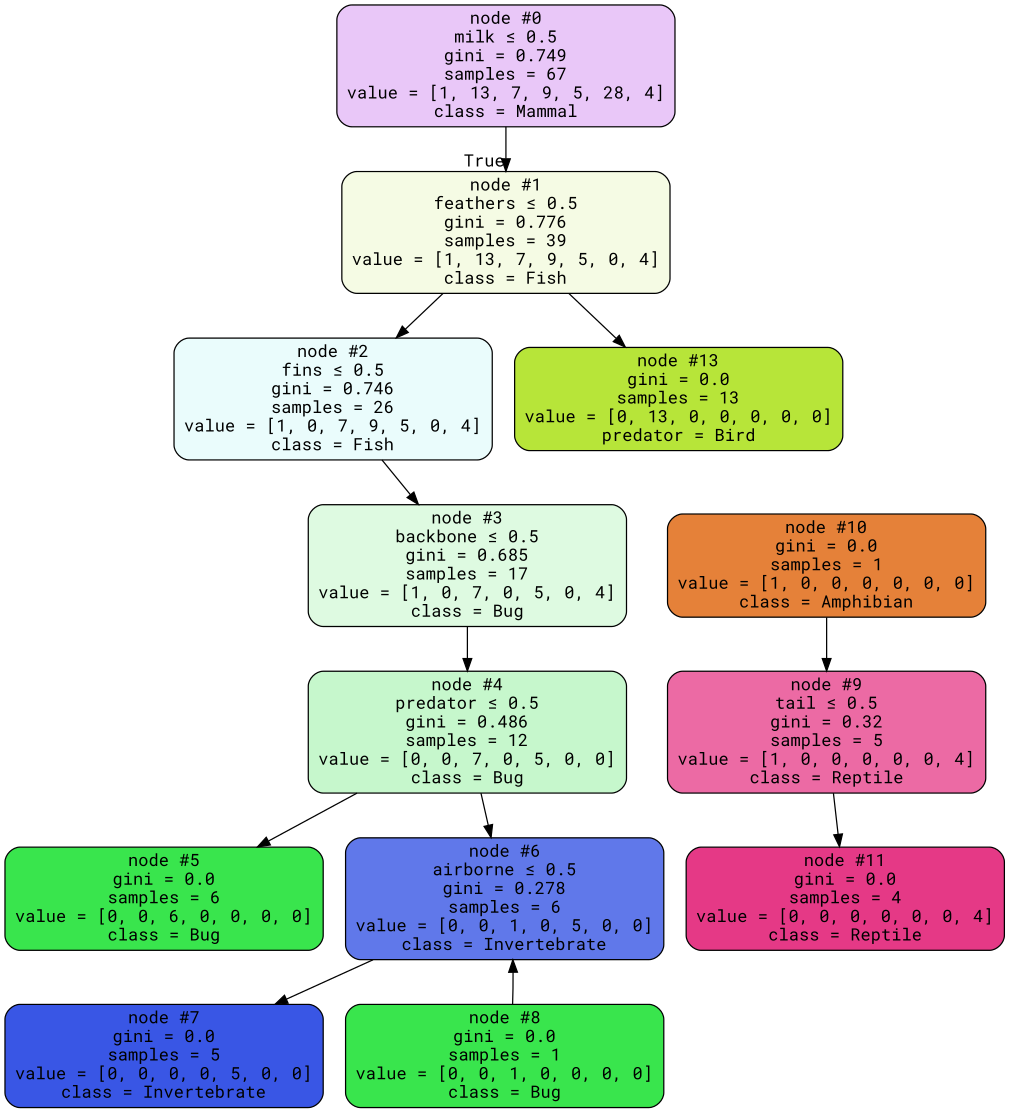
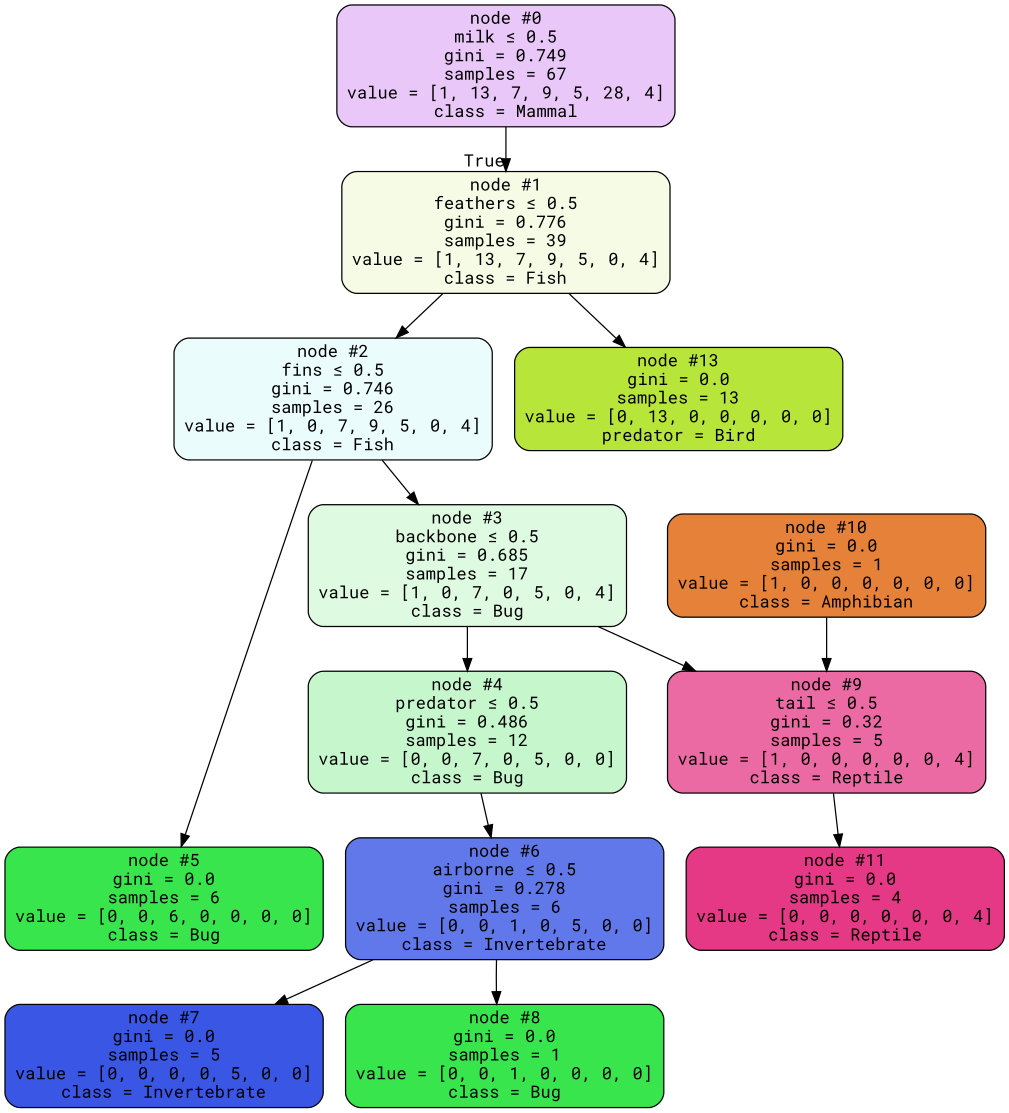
none -> (641, 646)
(313, 817) -> (248, 647)
(513, 988) -> (496, 976)
